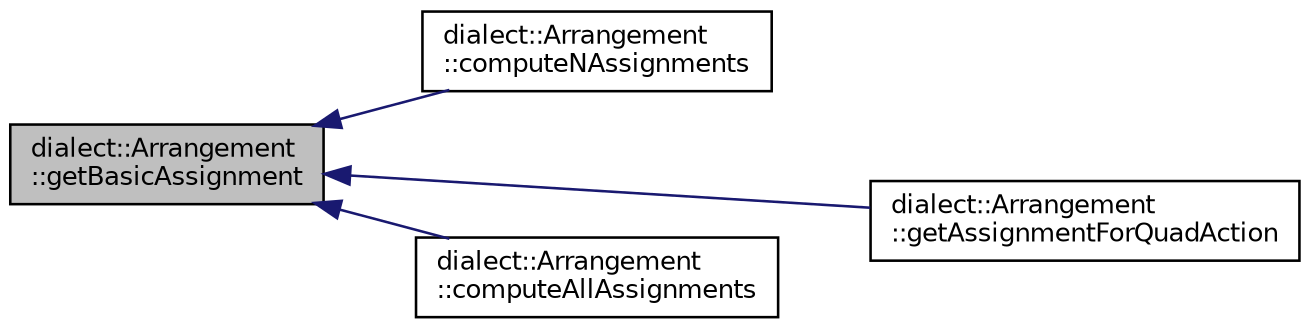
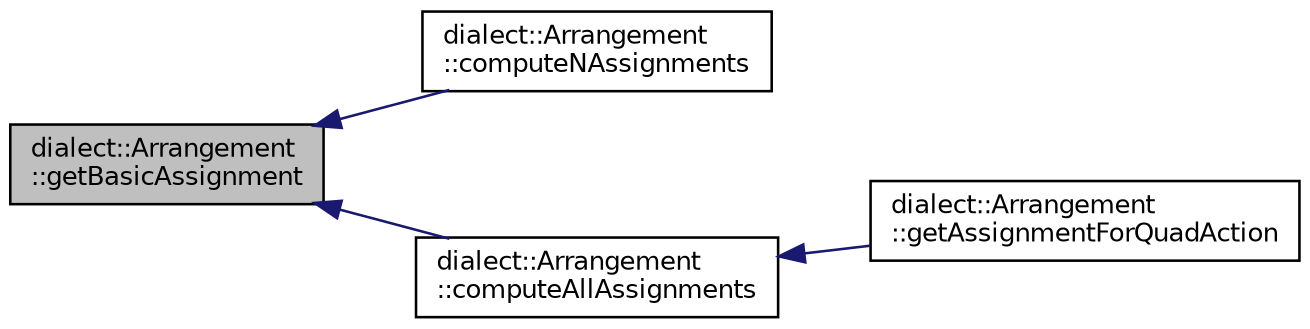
(610, 192) -> (838, 250)
